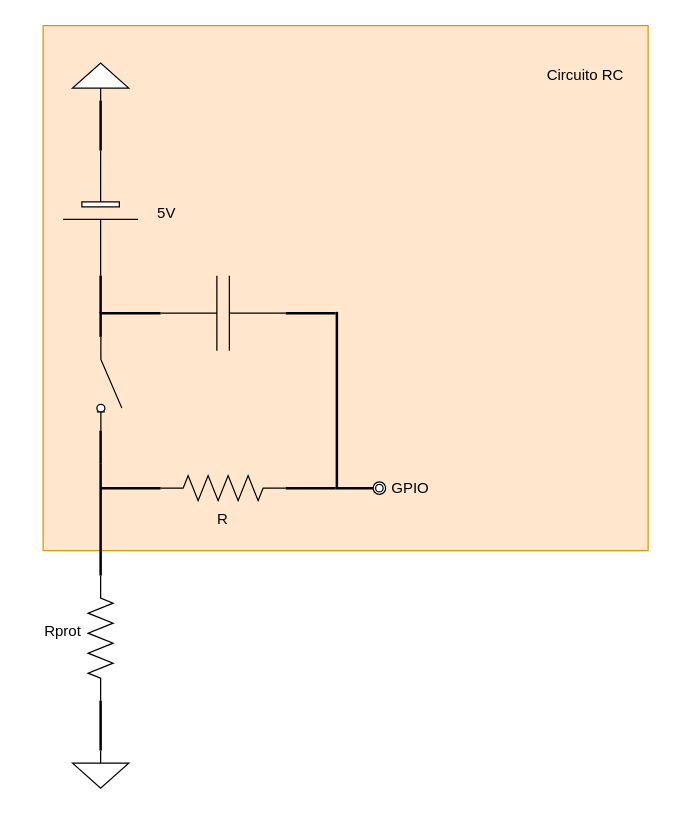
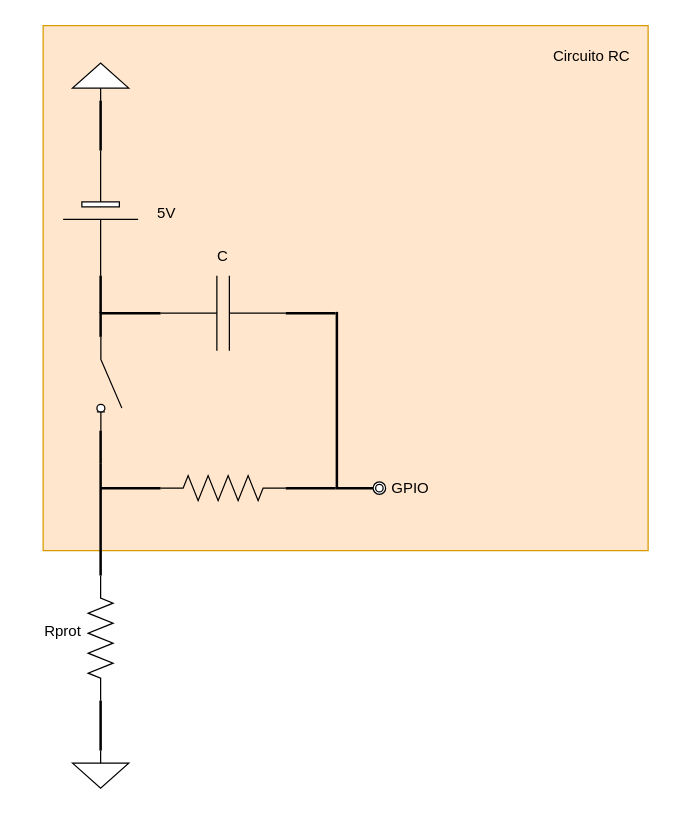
(586, 76) -> (592, 57)
none -> (223, 257)
(223, 519) -> none
